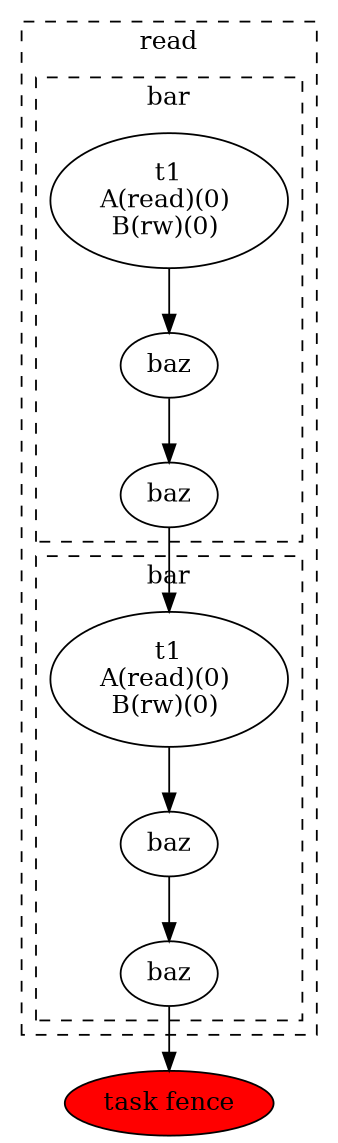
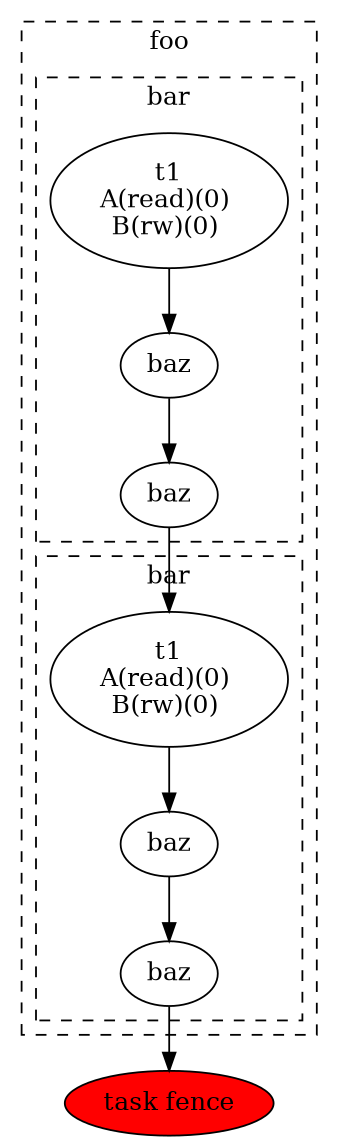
(169, 42) -> (169, 42)
